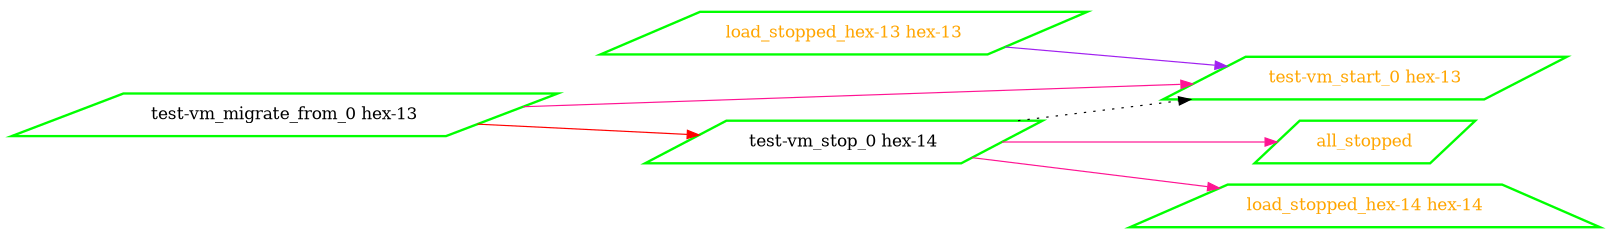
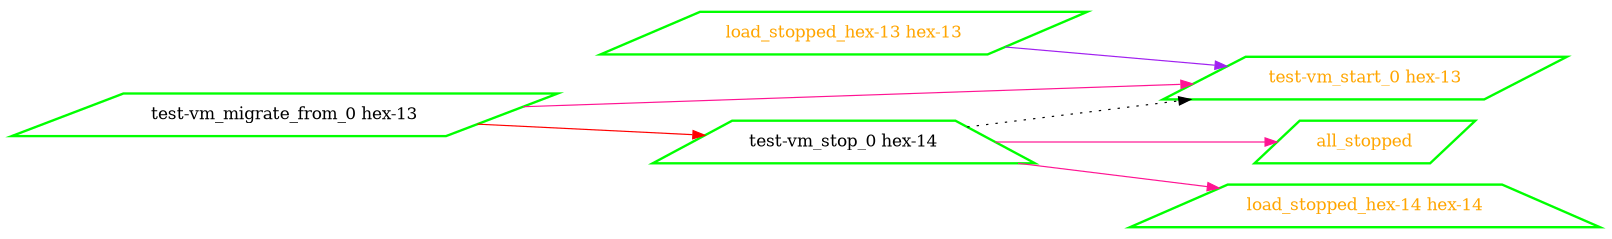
(844, 142) -> (844, 142)
